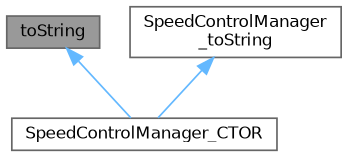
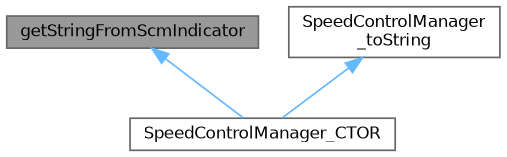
(53, 32) -> (133, 32)
